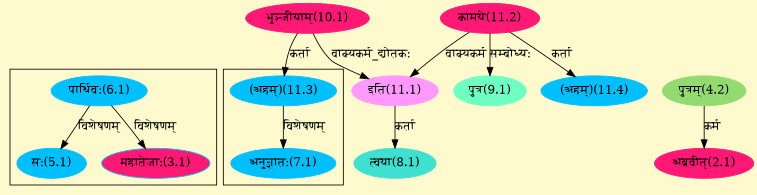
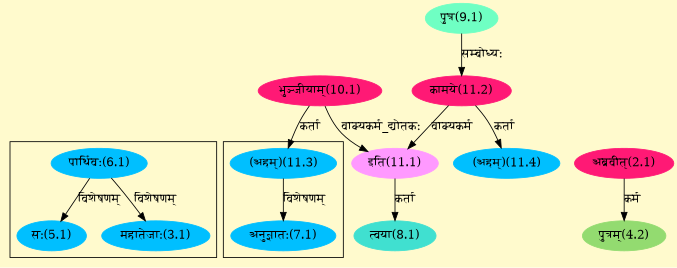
(490, 50) -> (462, 50)
(704, 123) -> (624, 195)
(156, 163) -> (156, 236)
